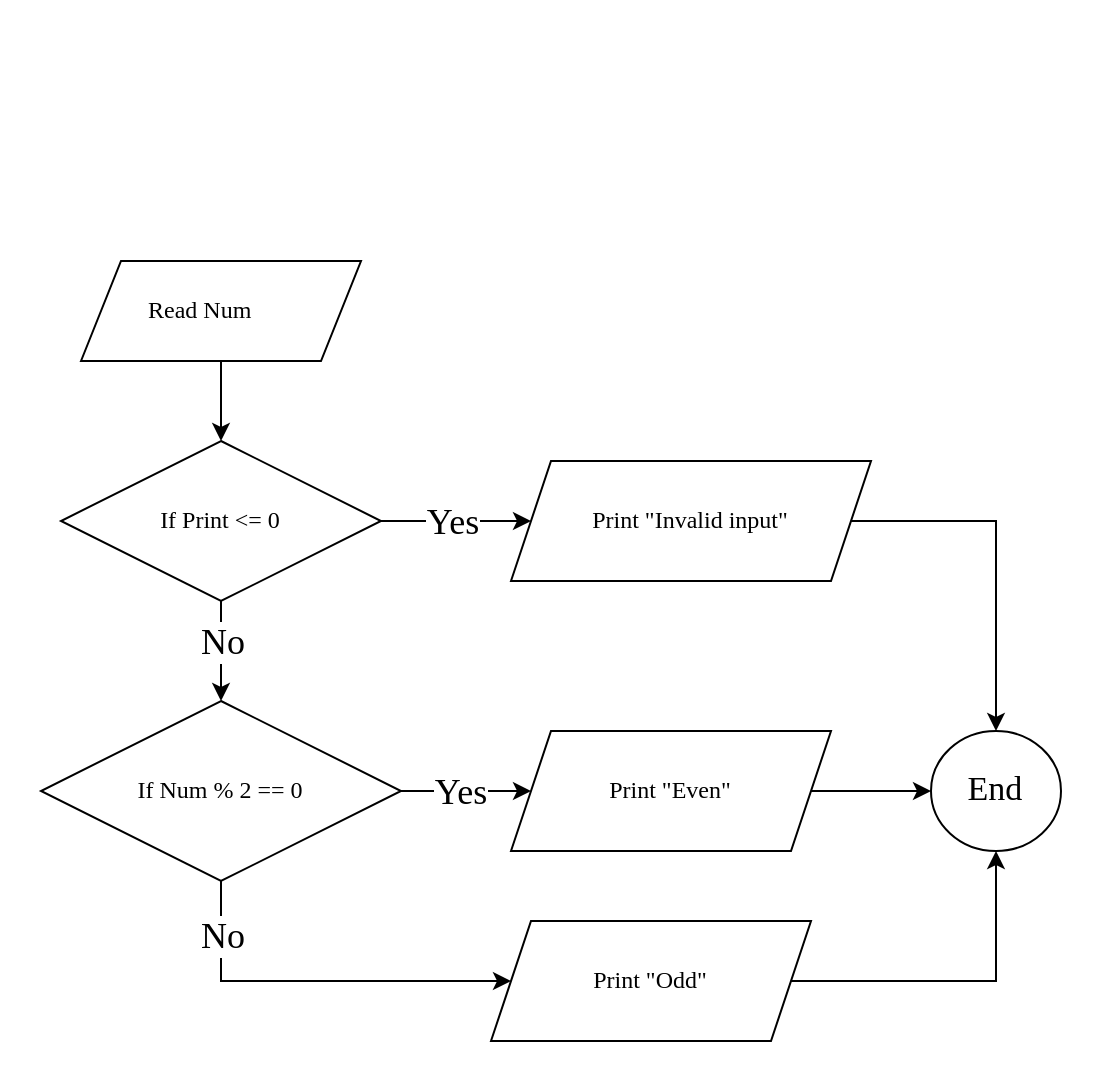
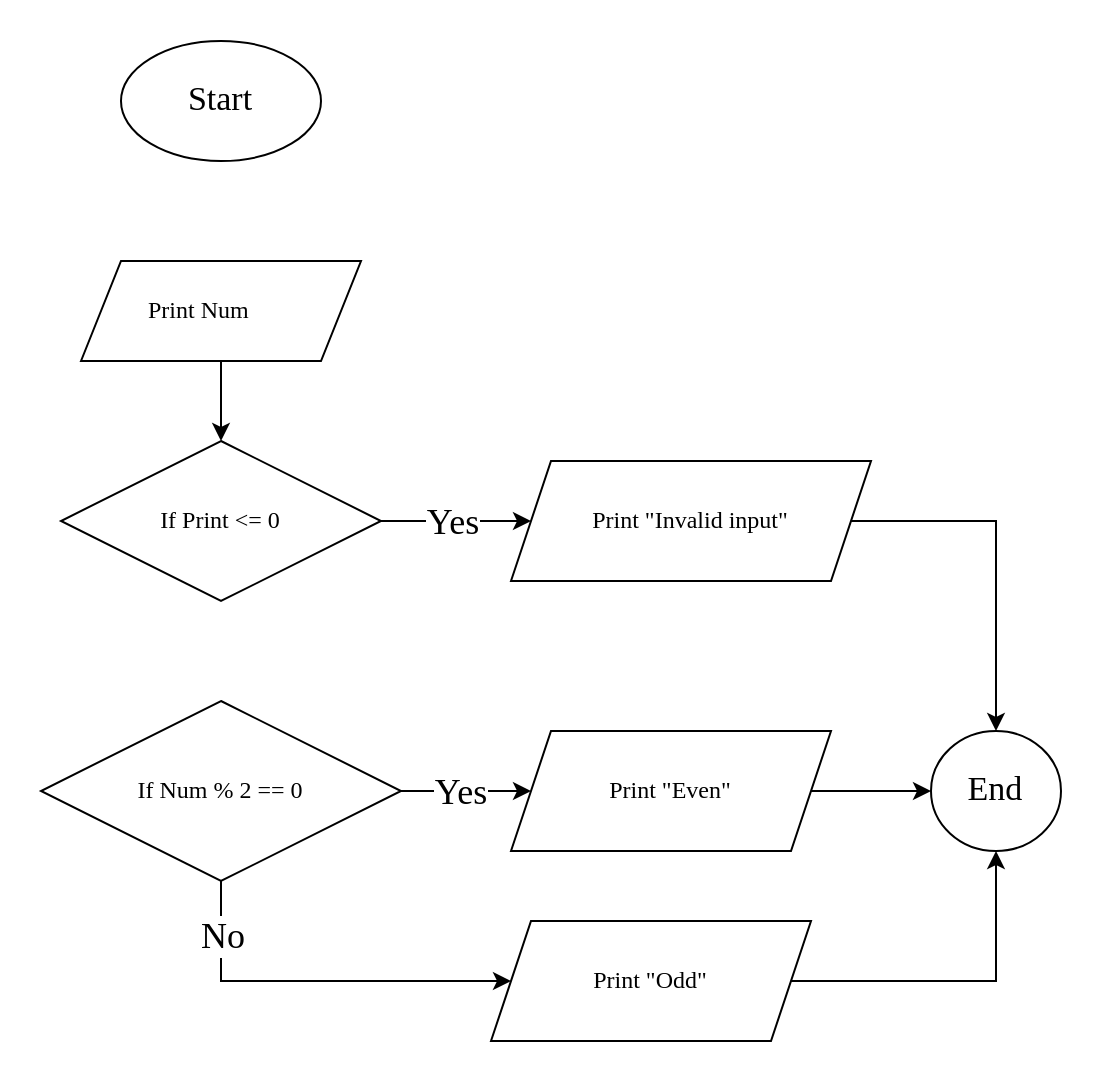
none -> (221, 101)
(221, 311) -> (221, 311)
(221, 644) -> none
